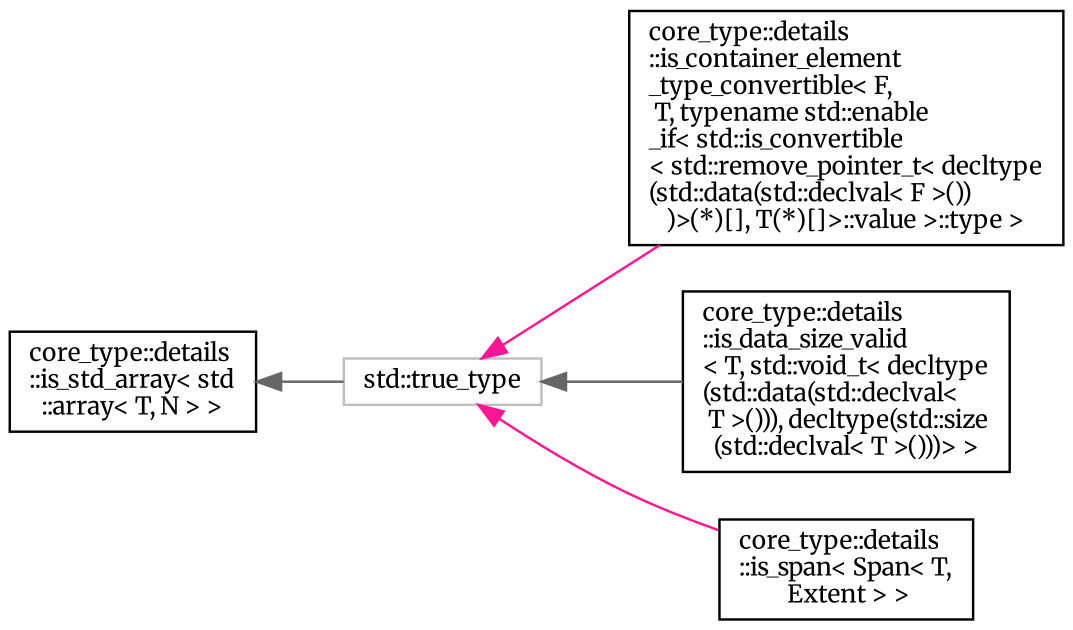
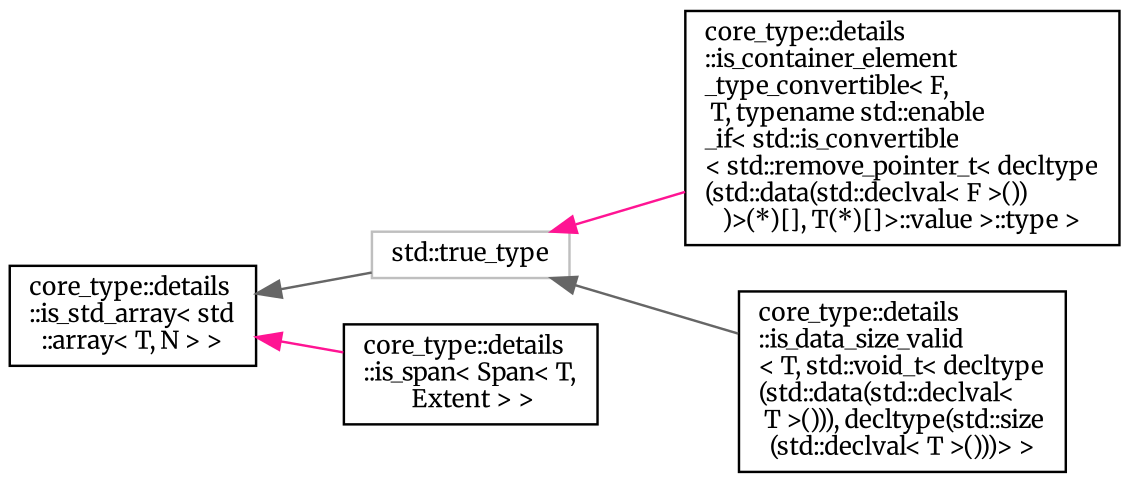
(605, 482) -> (312, 347)
